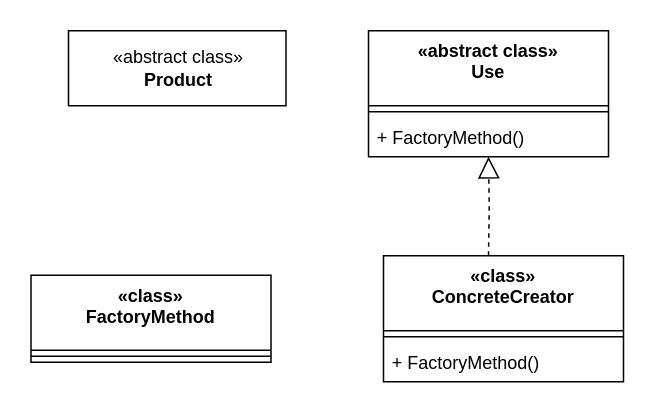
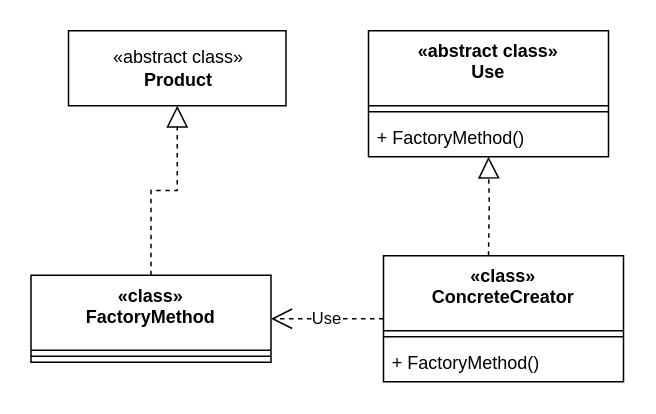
none -> (153, 191)
none -> (329, 319)
